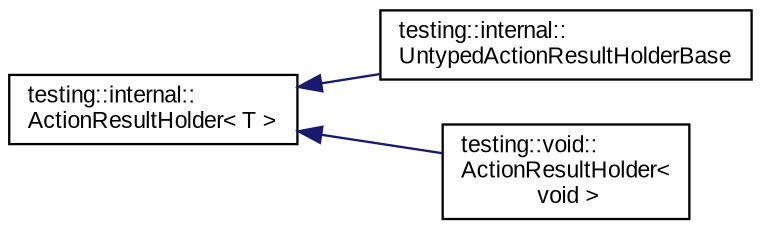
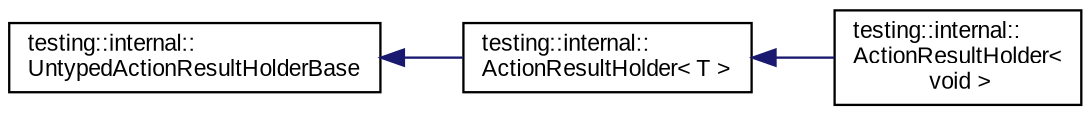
(351, 79) -> (433, 58)
(566, 172) -> (958, 58)
